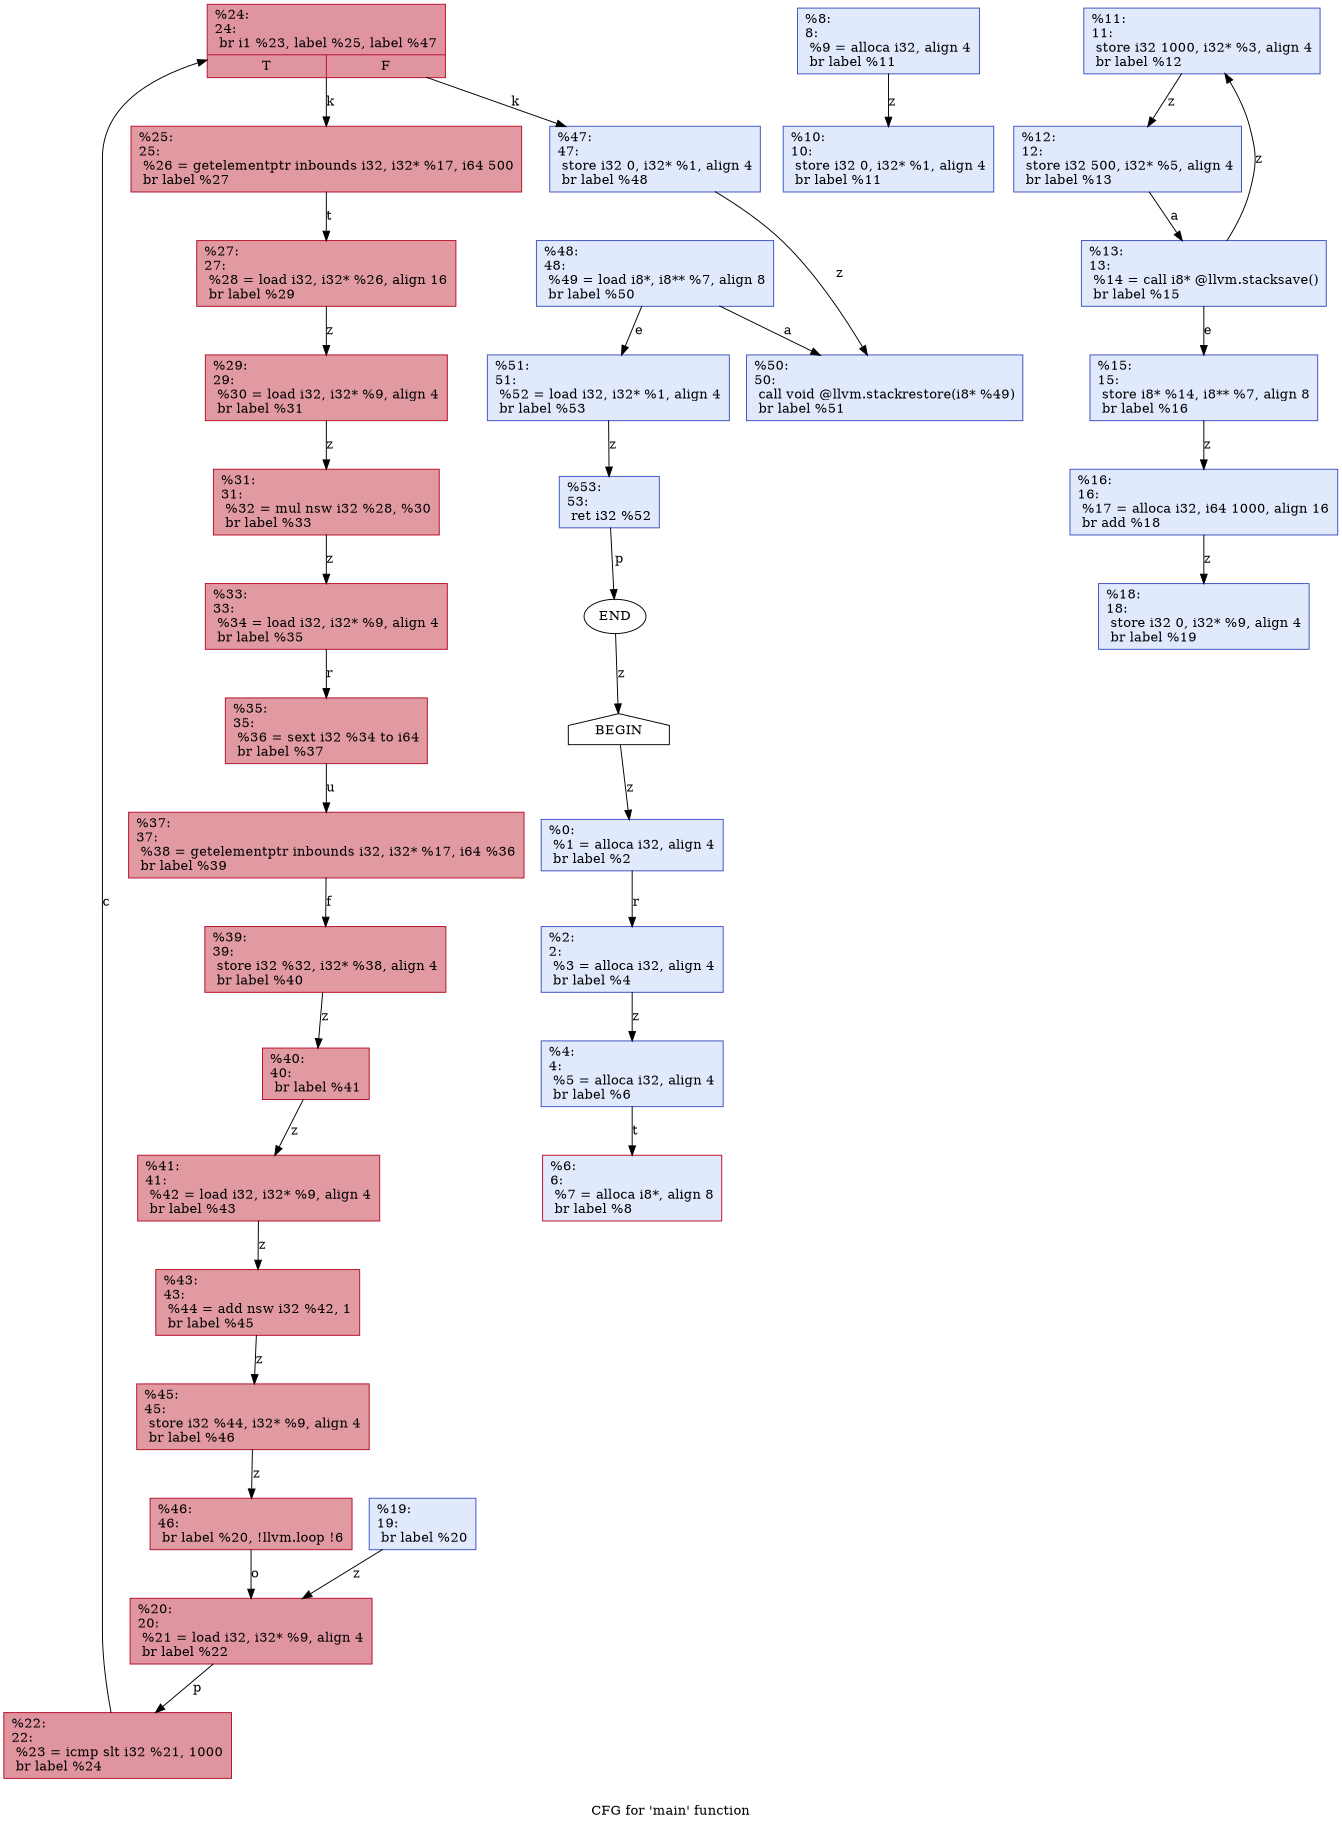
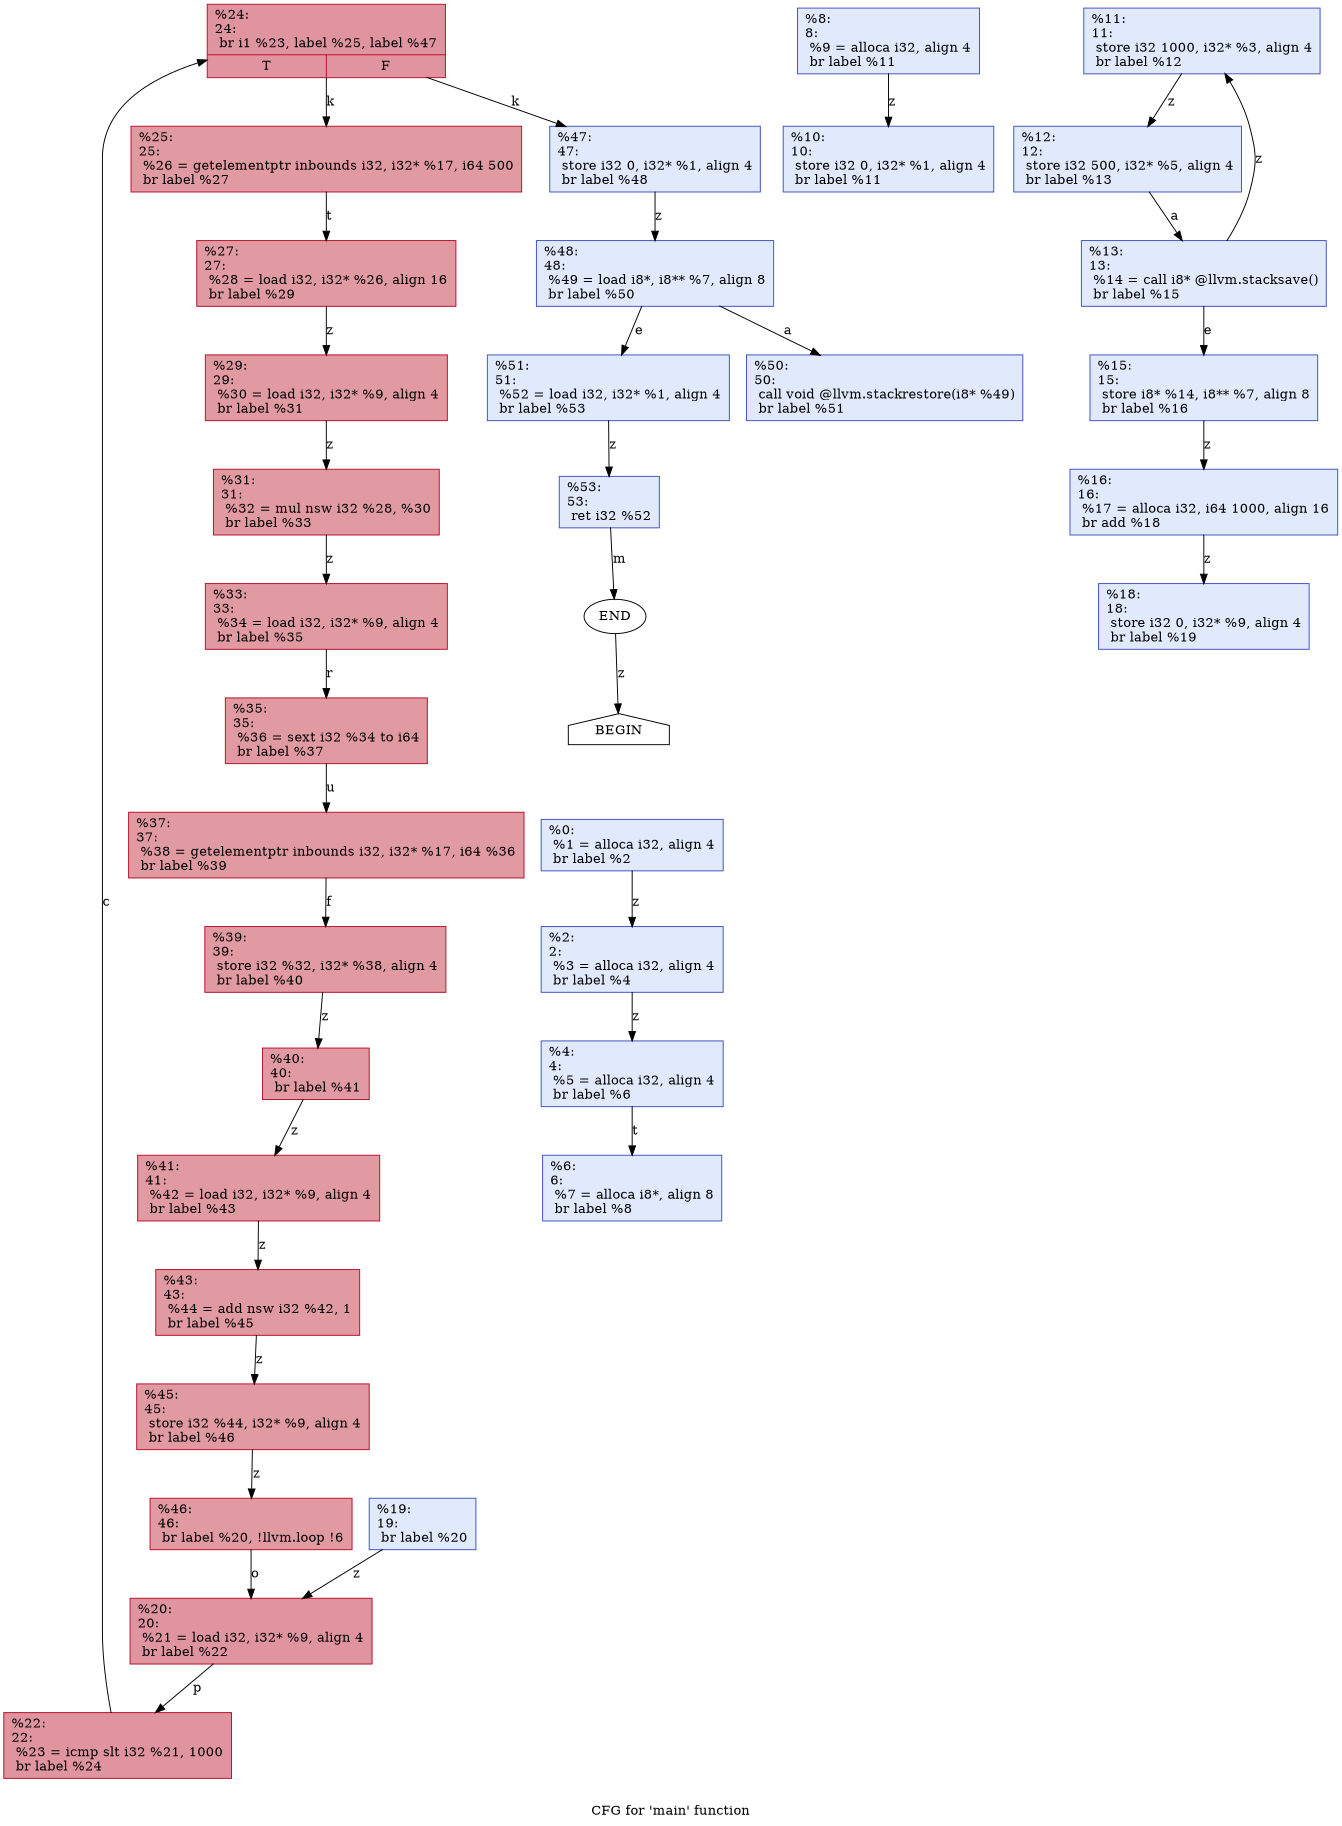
(799, 259) -> (655, 211)
(620, 559) -> (620, 559)
(624, 778) -> none
(636, 902) -> (636, 902)
(632, 1188) -> (632, 1188)
